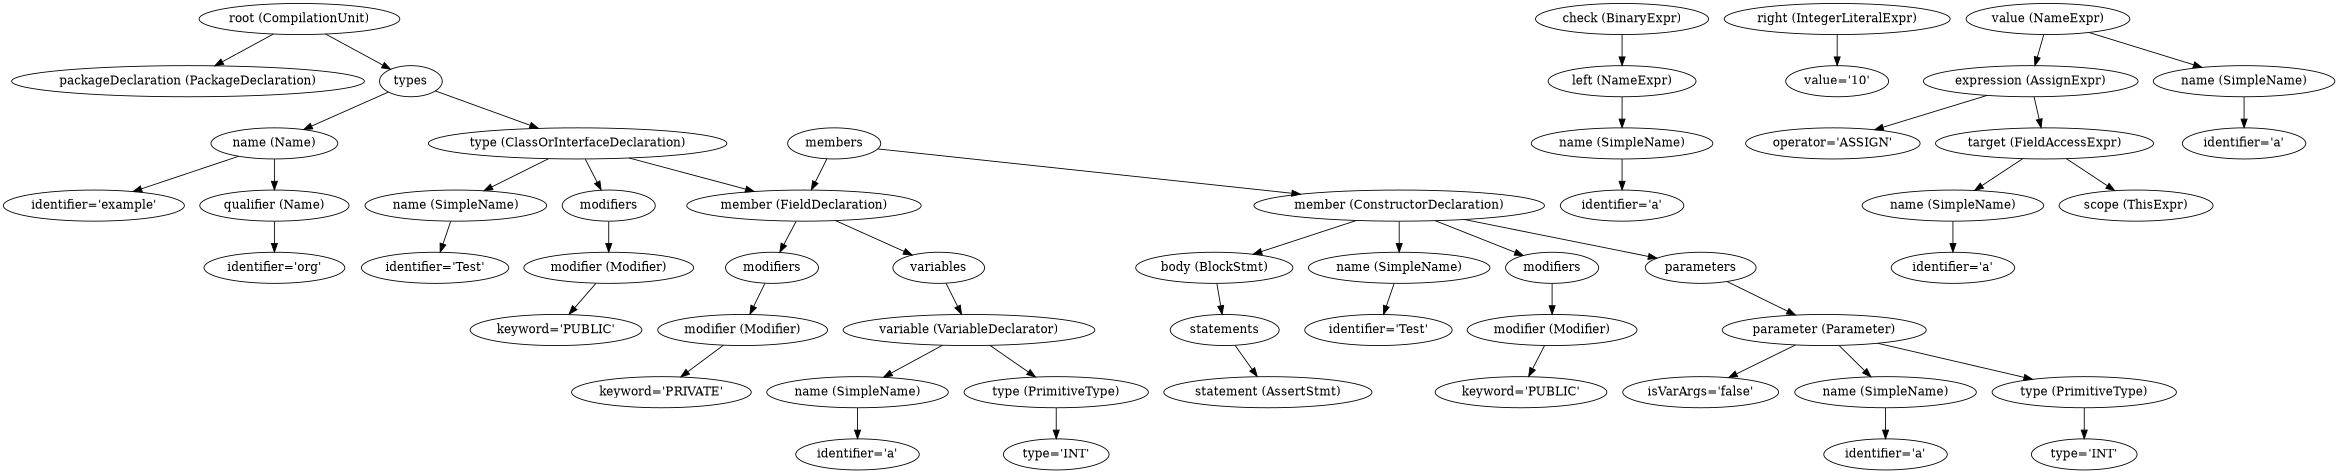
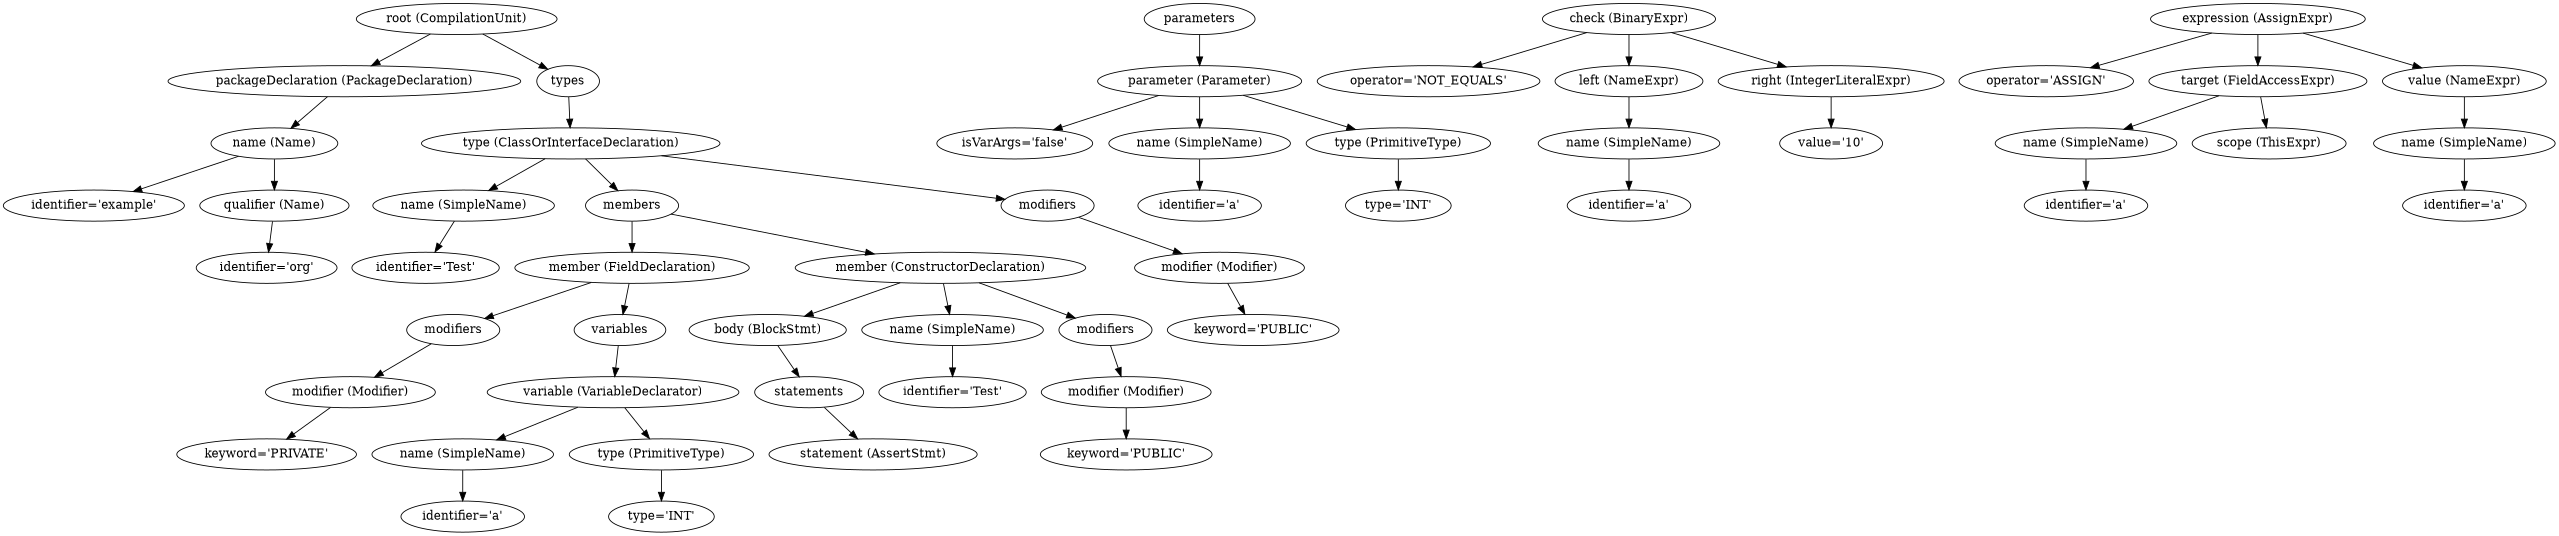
(2041, 46) -> (2358, 49)
none -> (1725, 48)
none -> (1429, 81)
(350, 109) -> (313, 110)
(687, 174) -> (599, 172)
(1556, 238) -> none
